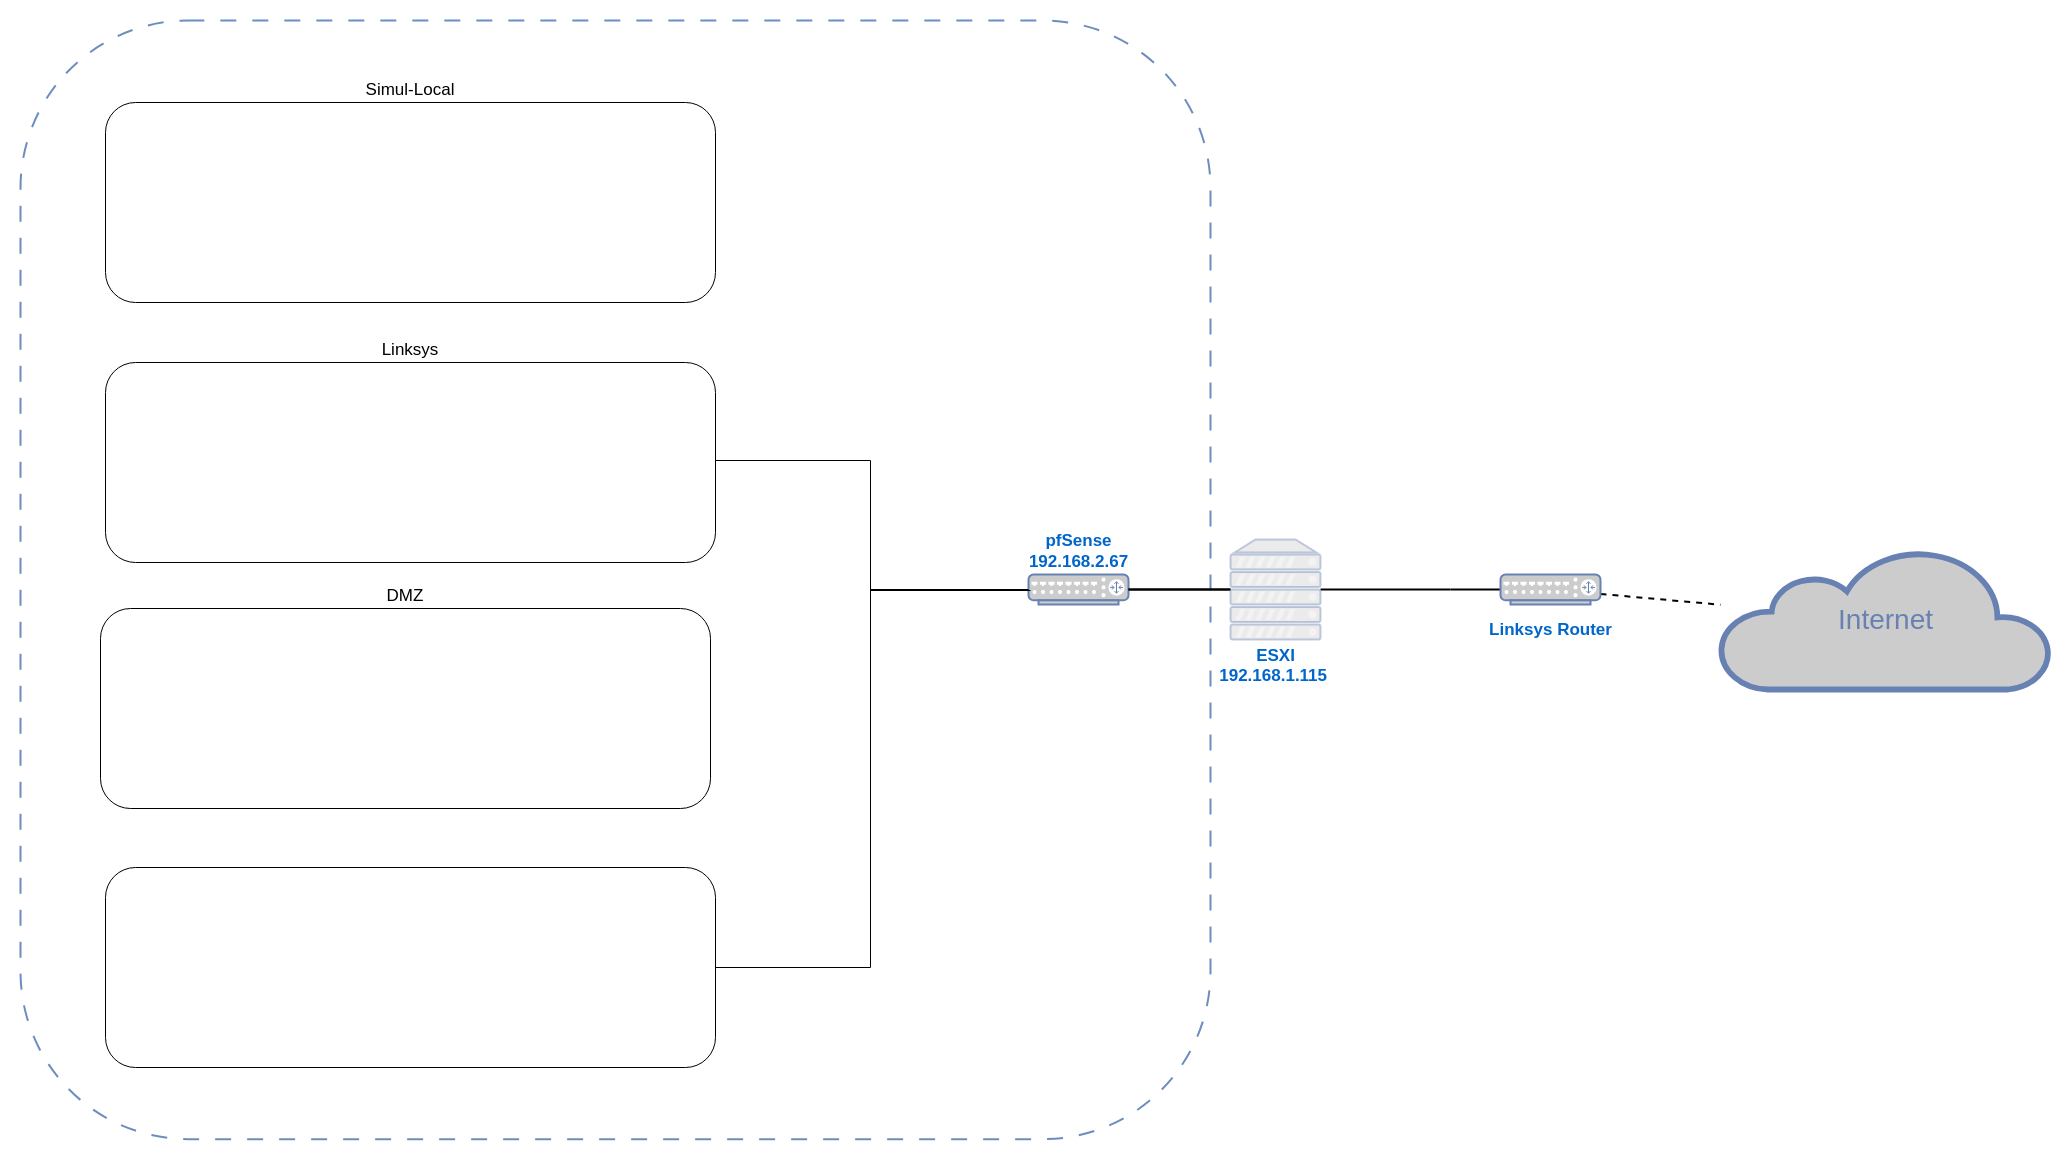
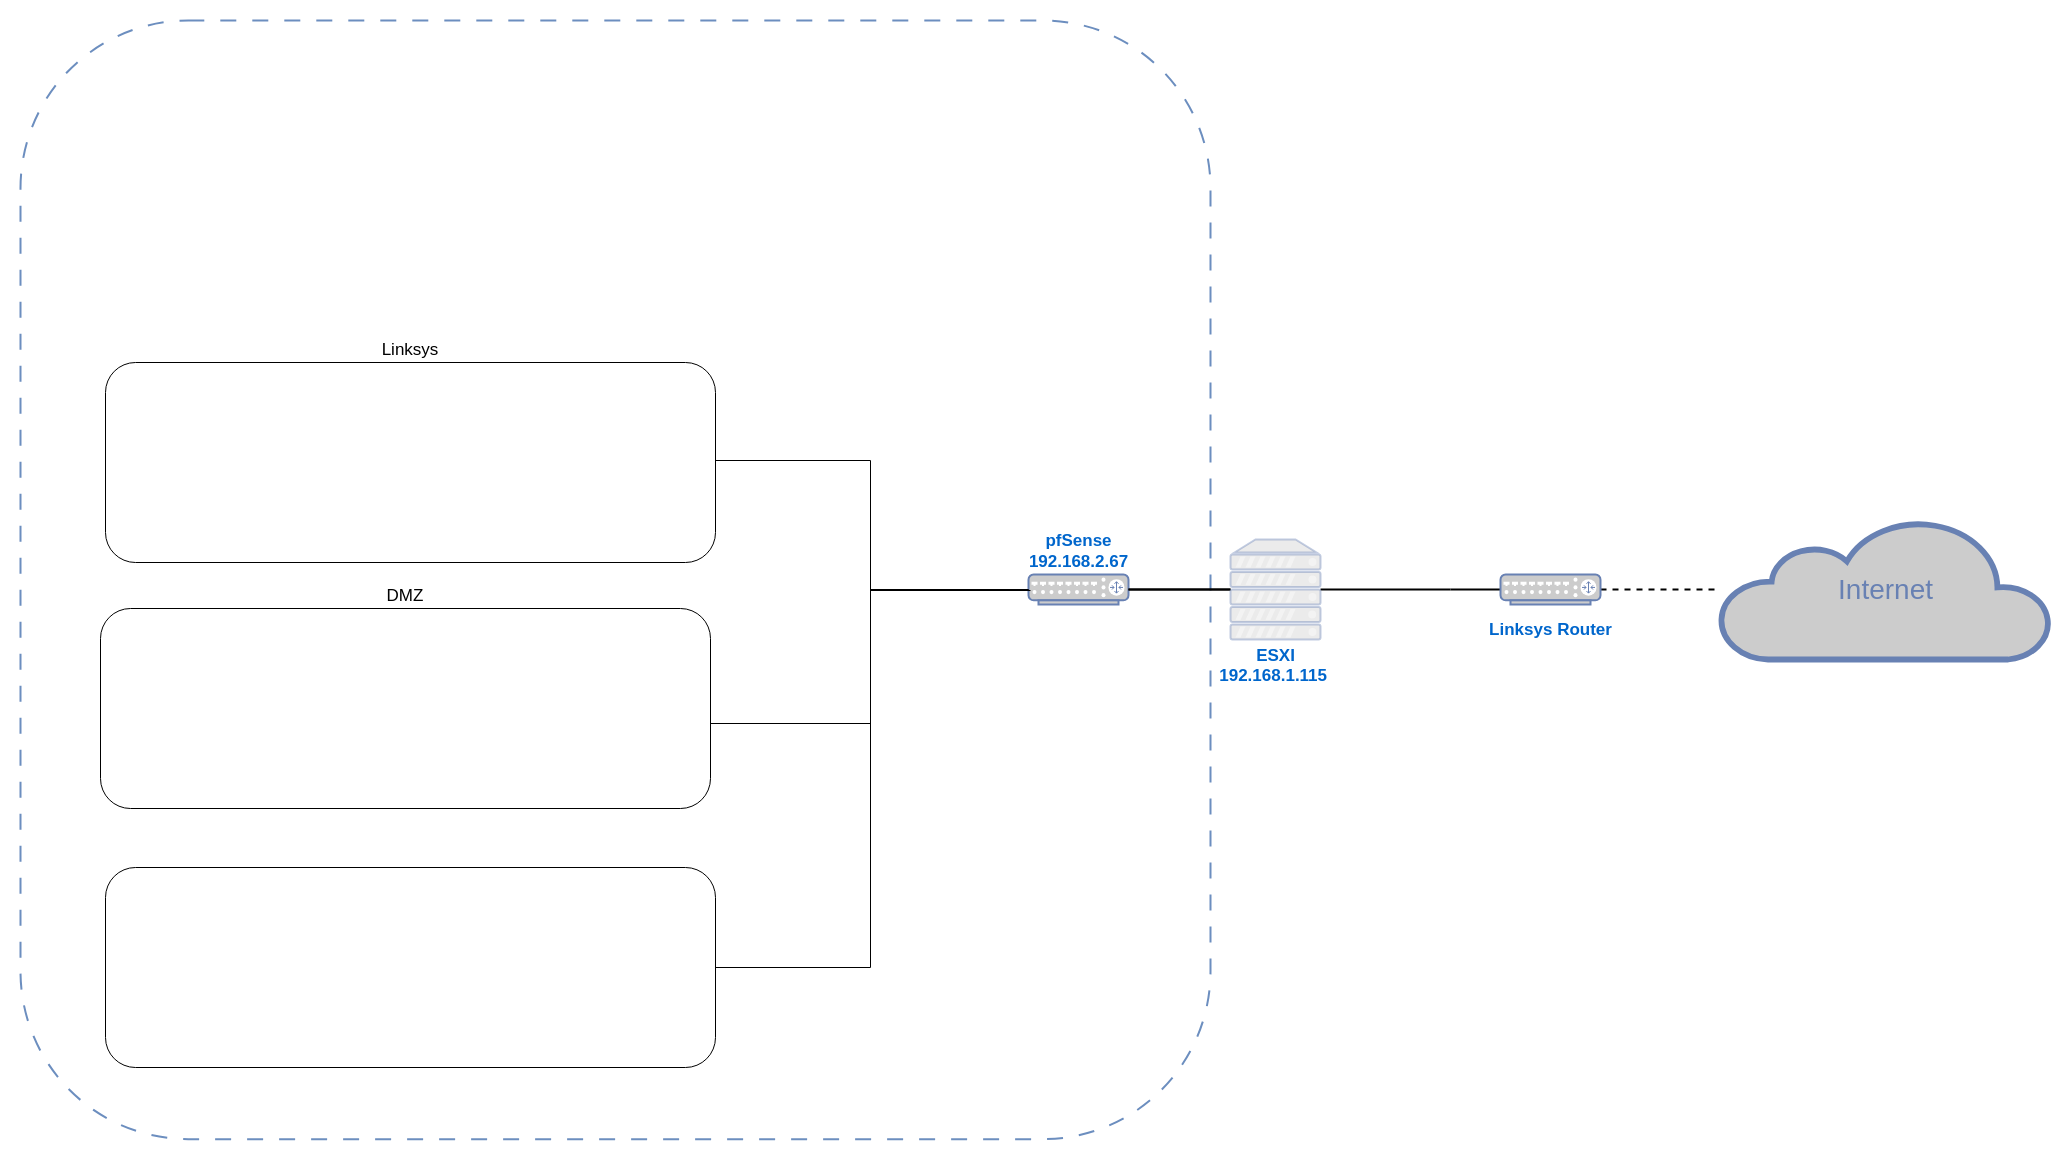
(411, 203) -> none
(1886, 620) -> (1886, 590)
none -> (789, 724)
